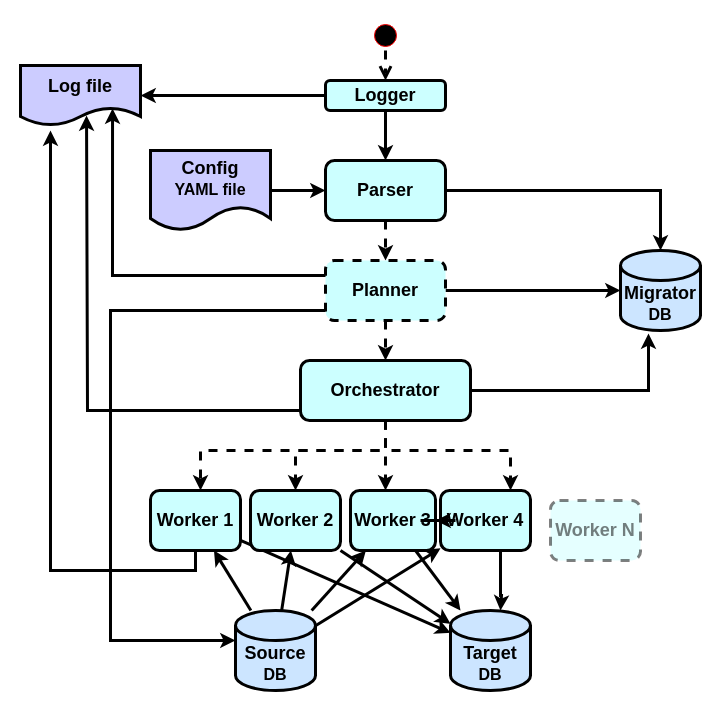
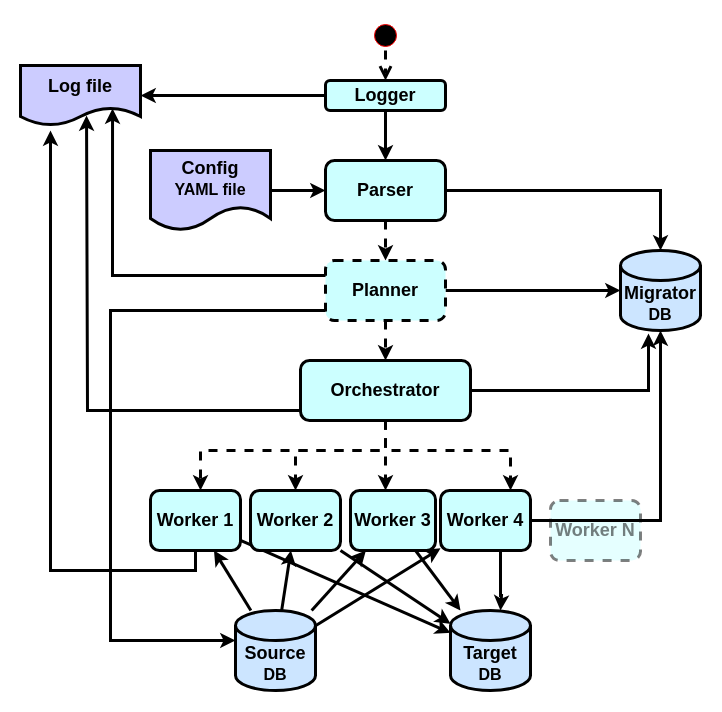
(433, 521) -> (661, 496)
